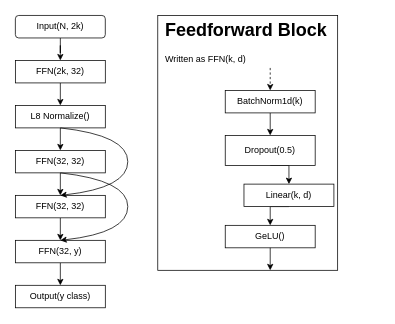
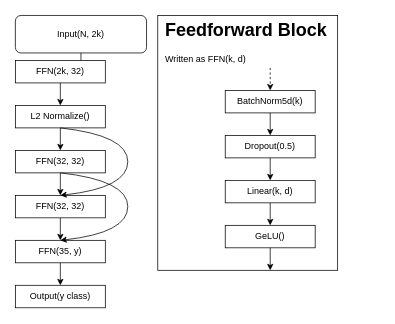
(60, 27) -> (81, 34)
(270, 102) -> (270, 102)
(60, 117) -> (60, 117)
(270, 150) -> (270, 147)
(289, 195) -> (270, 192)
(60, 252) -> (60, 252)
